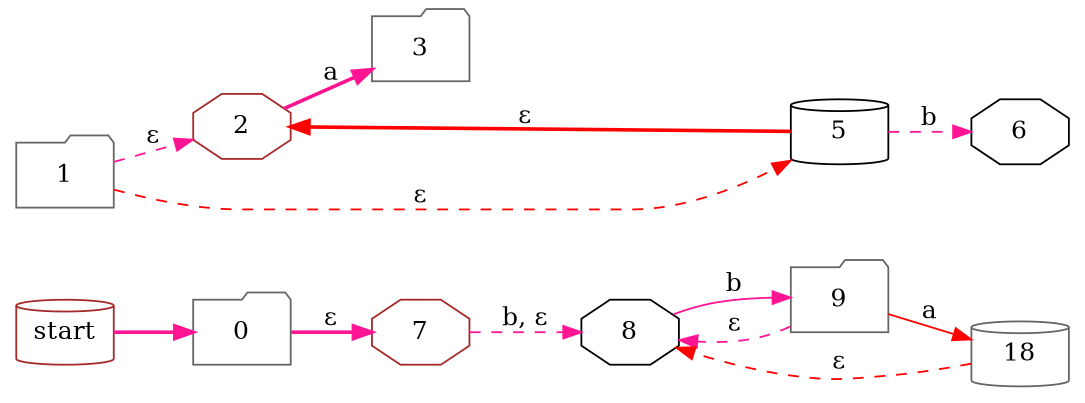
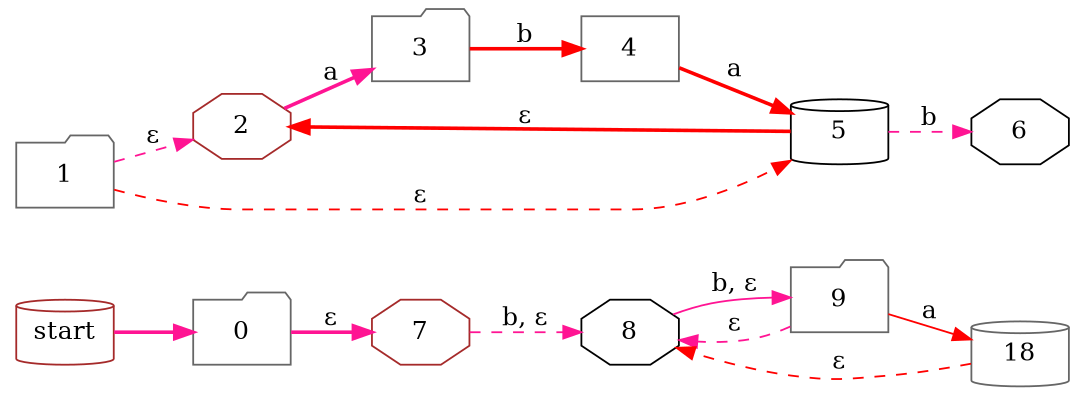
none -> (630, 49)
(735, 284) -> (735, 284)
